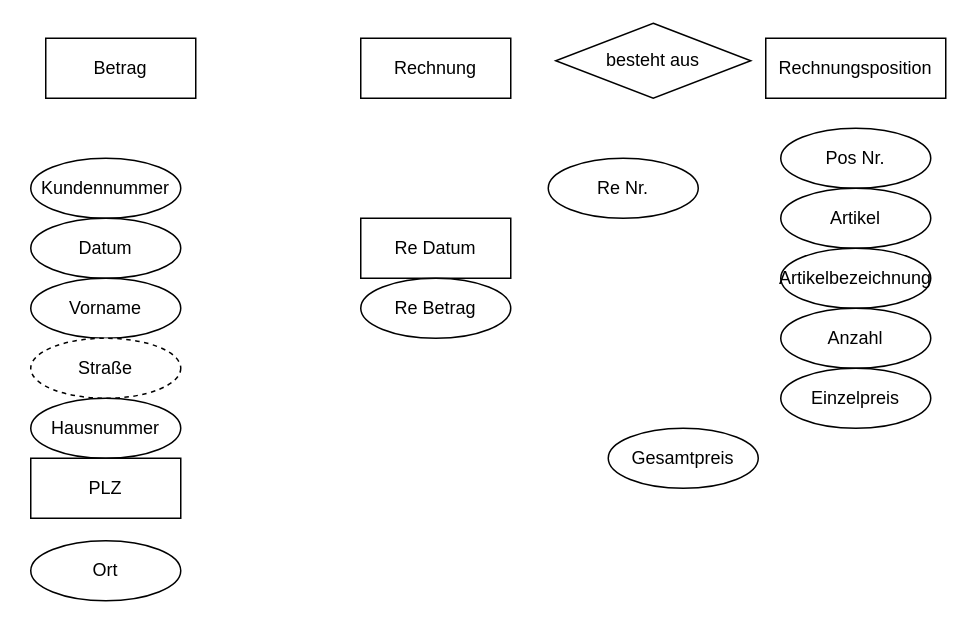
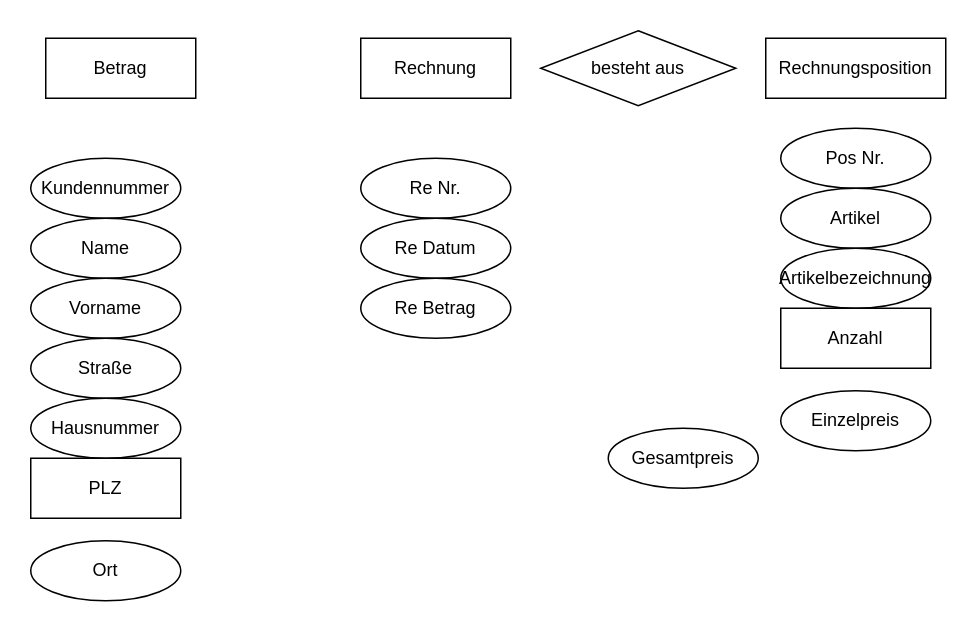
(653, 61) -> (638, 68)
(623, 188) -> (436, 188)
(106, 248) -> (106, 248)
(436, 248) -> (436, 248)
(856, 338) -> (856, 338)
(106, 368) -> (106, 368)
(856, 398) -> (856, 421)
